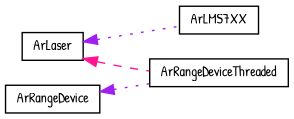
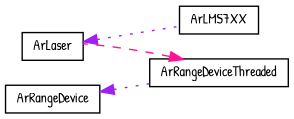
(123, 67) -> (127, 49)
